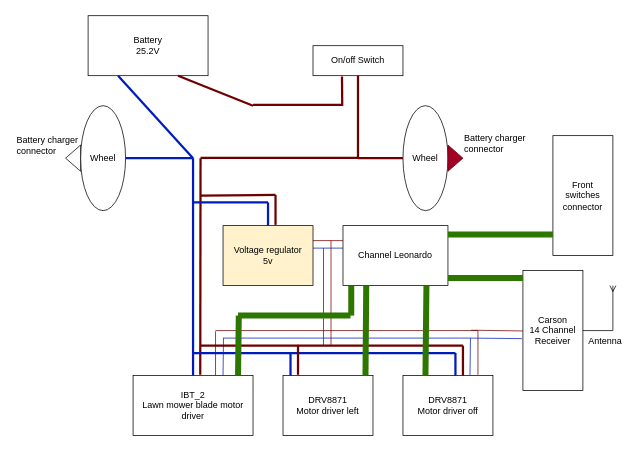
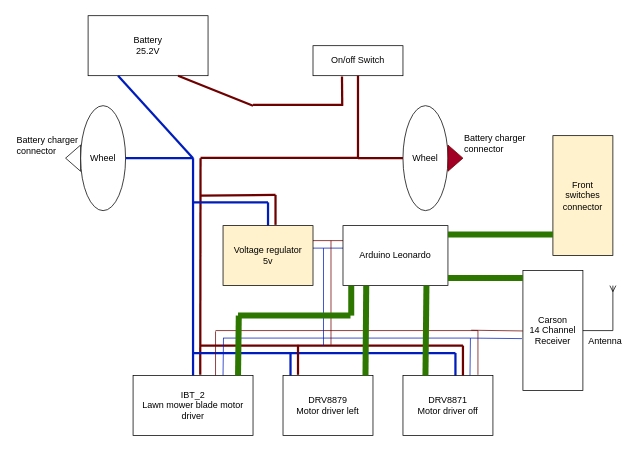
(583, 195) -> (583, 195)
(396, 255) -> (396, 255)
(328, 405) -> (328, 405)
